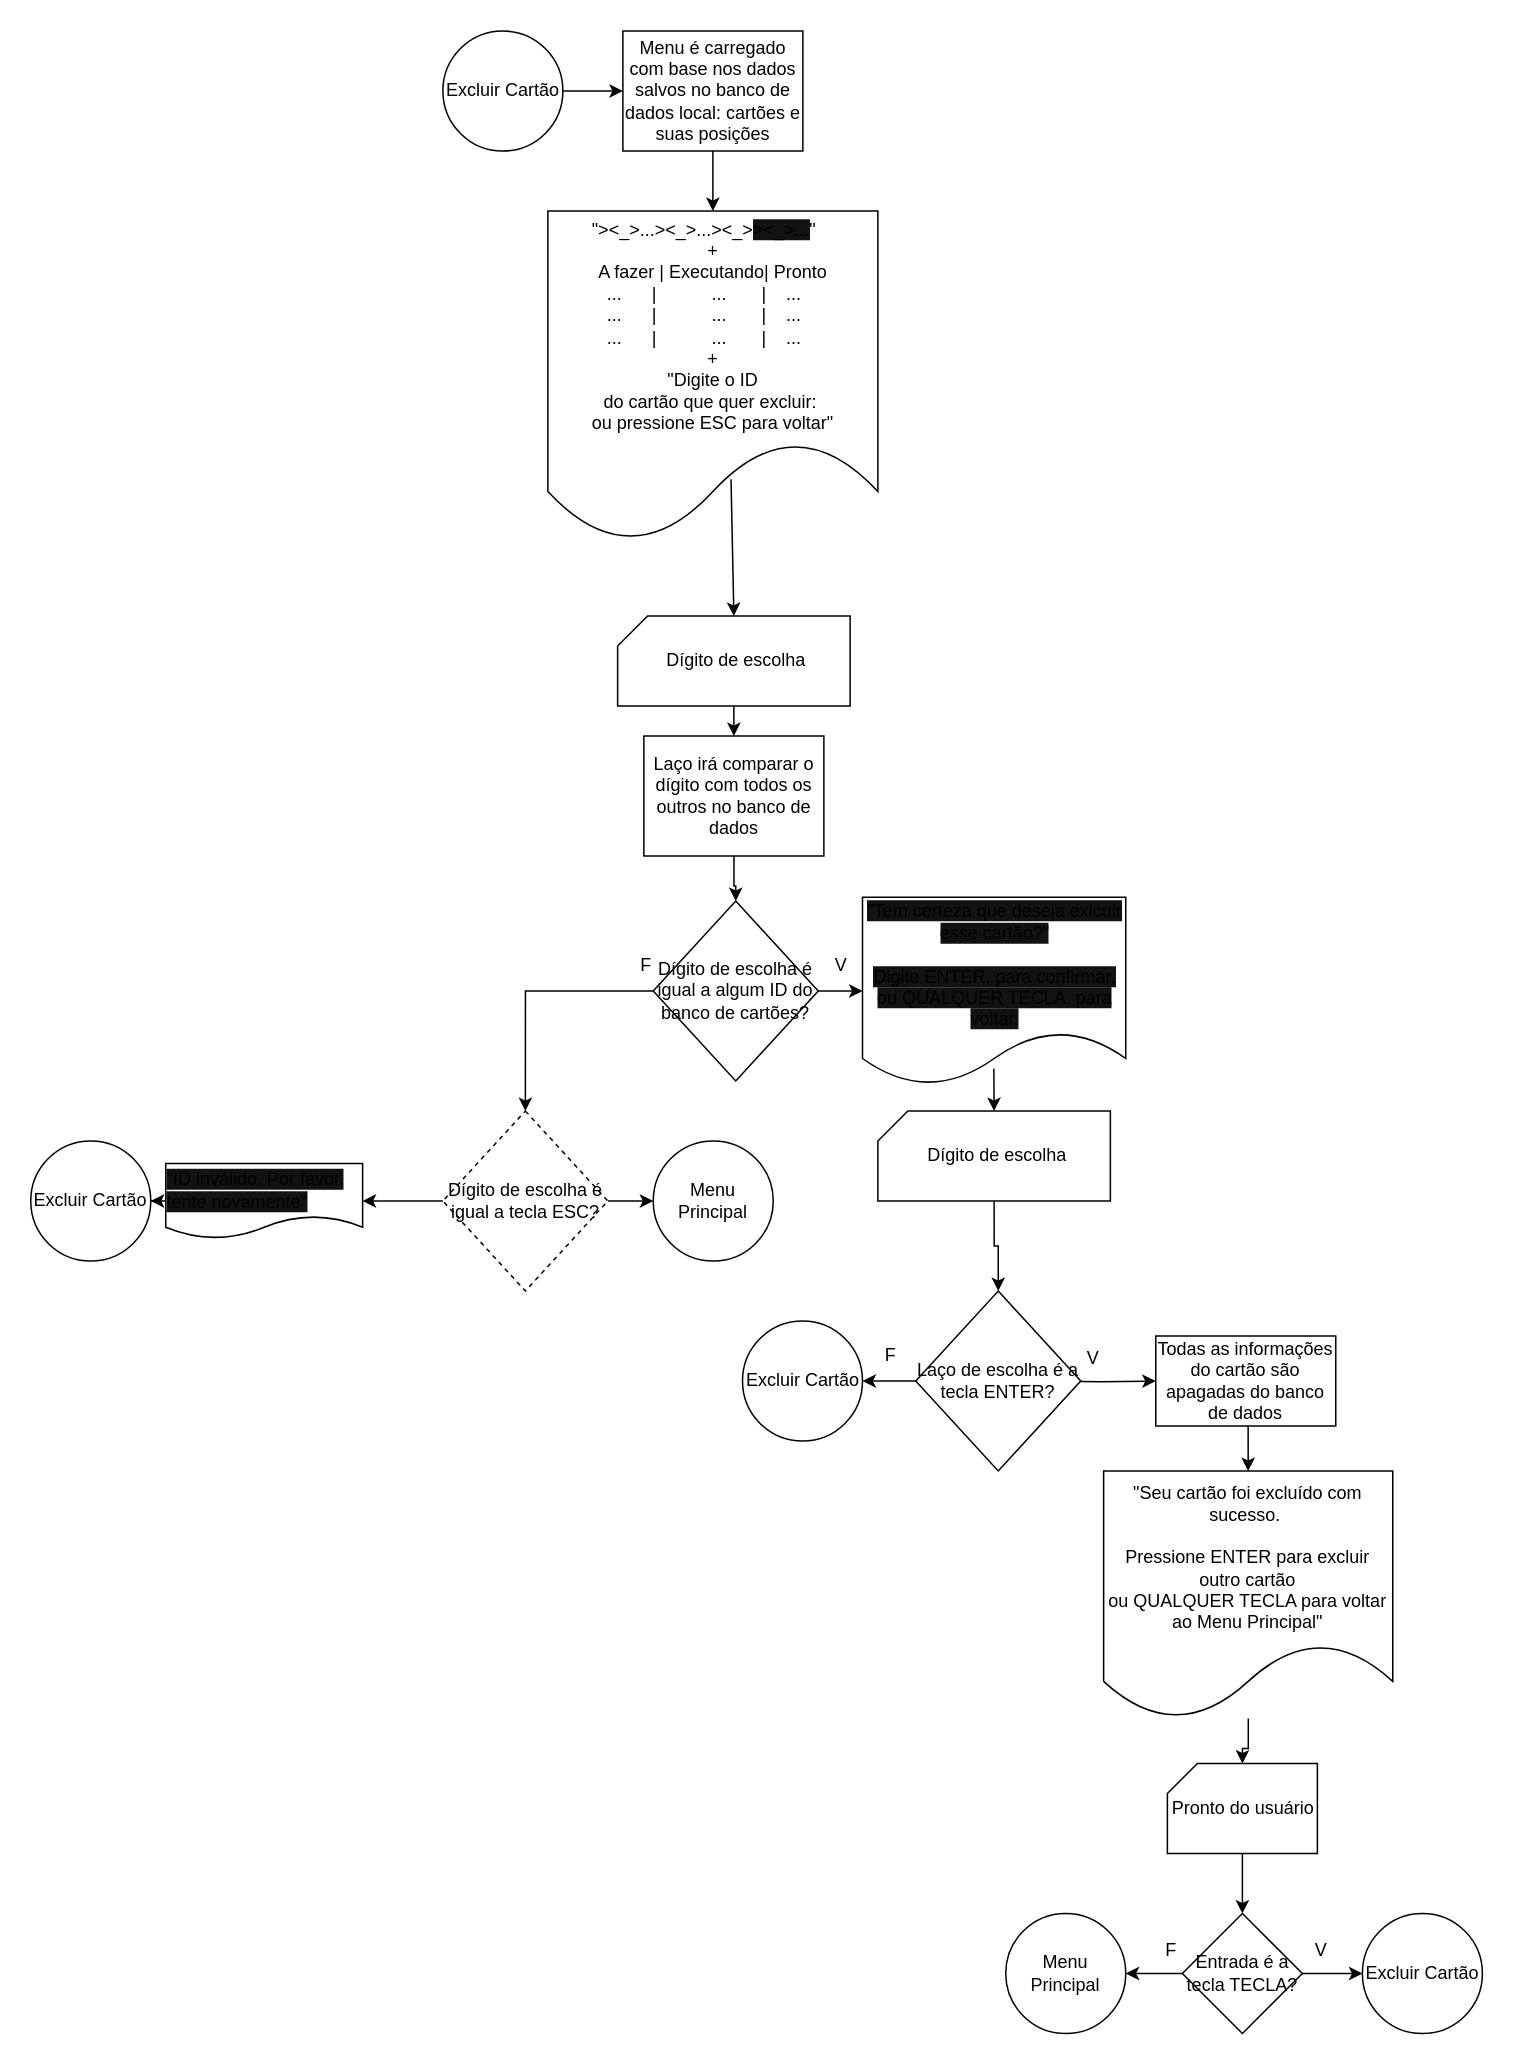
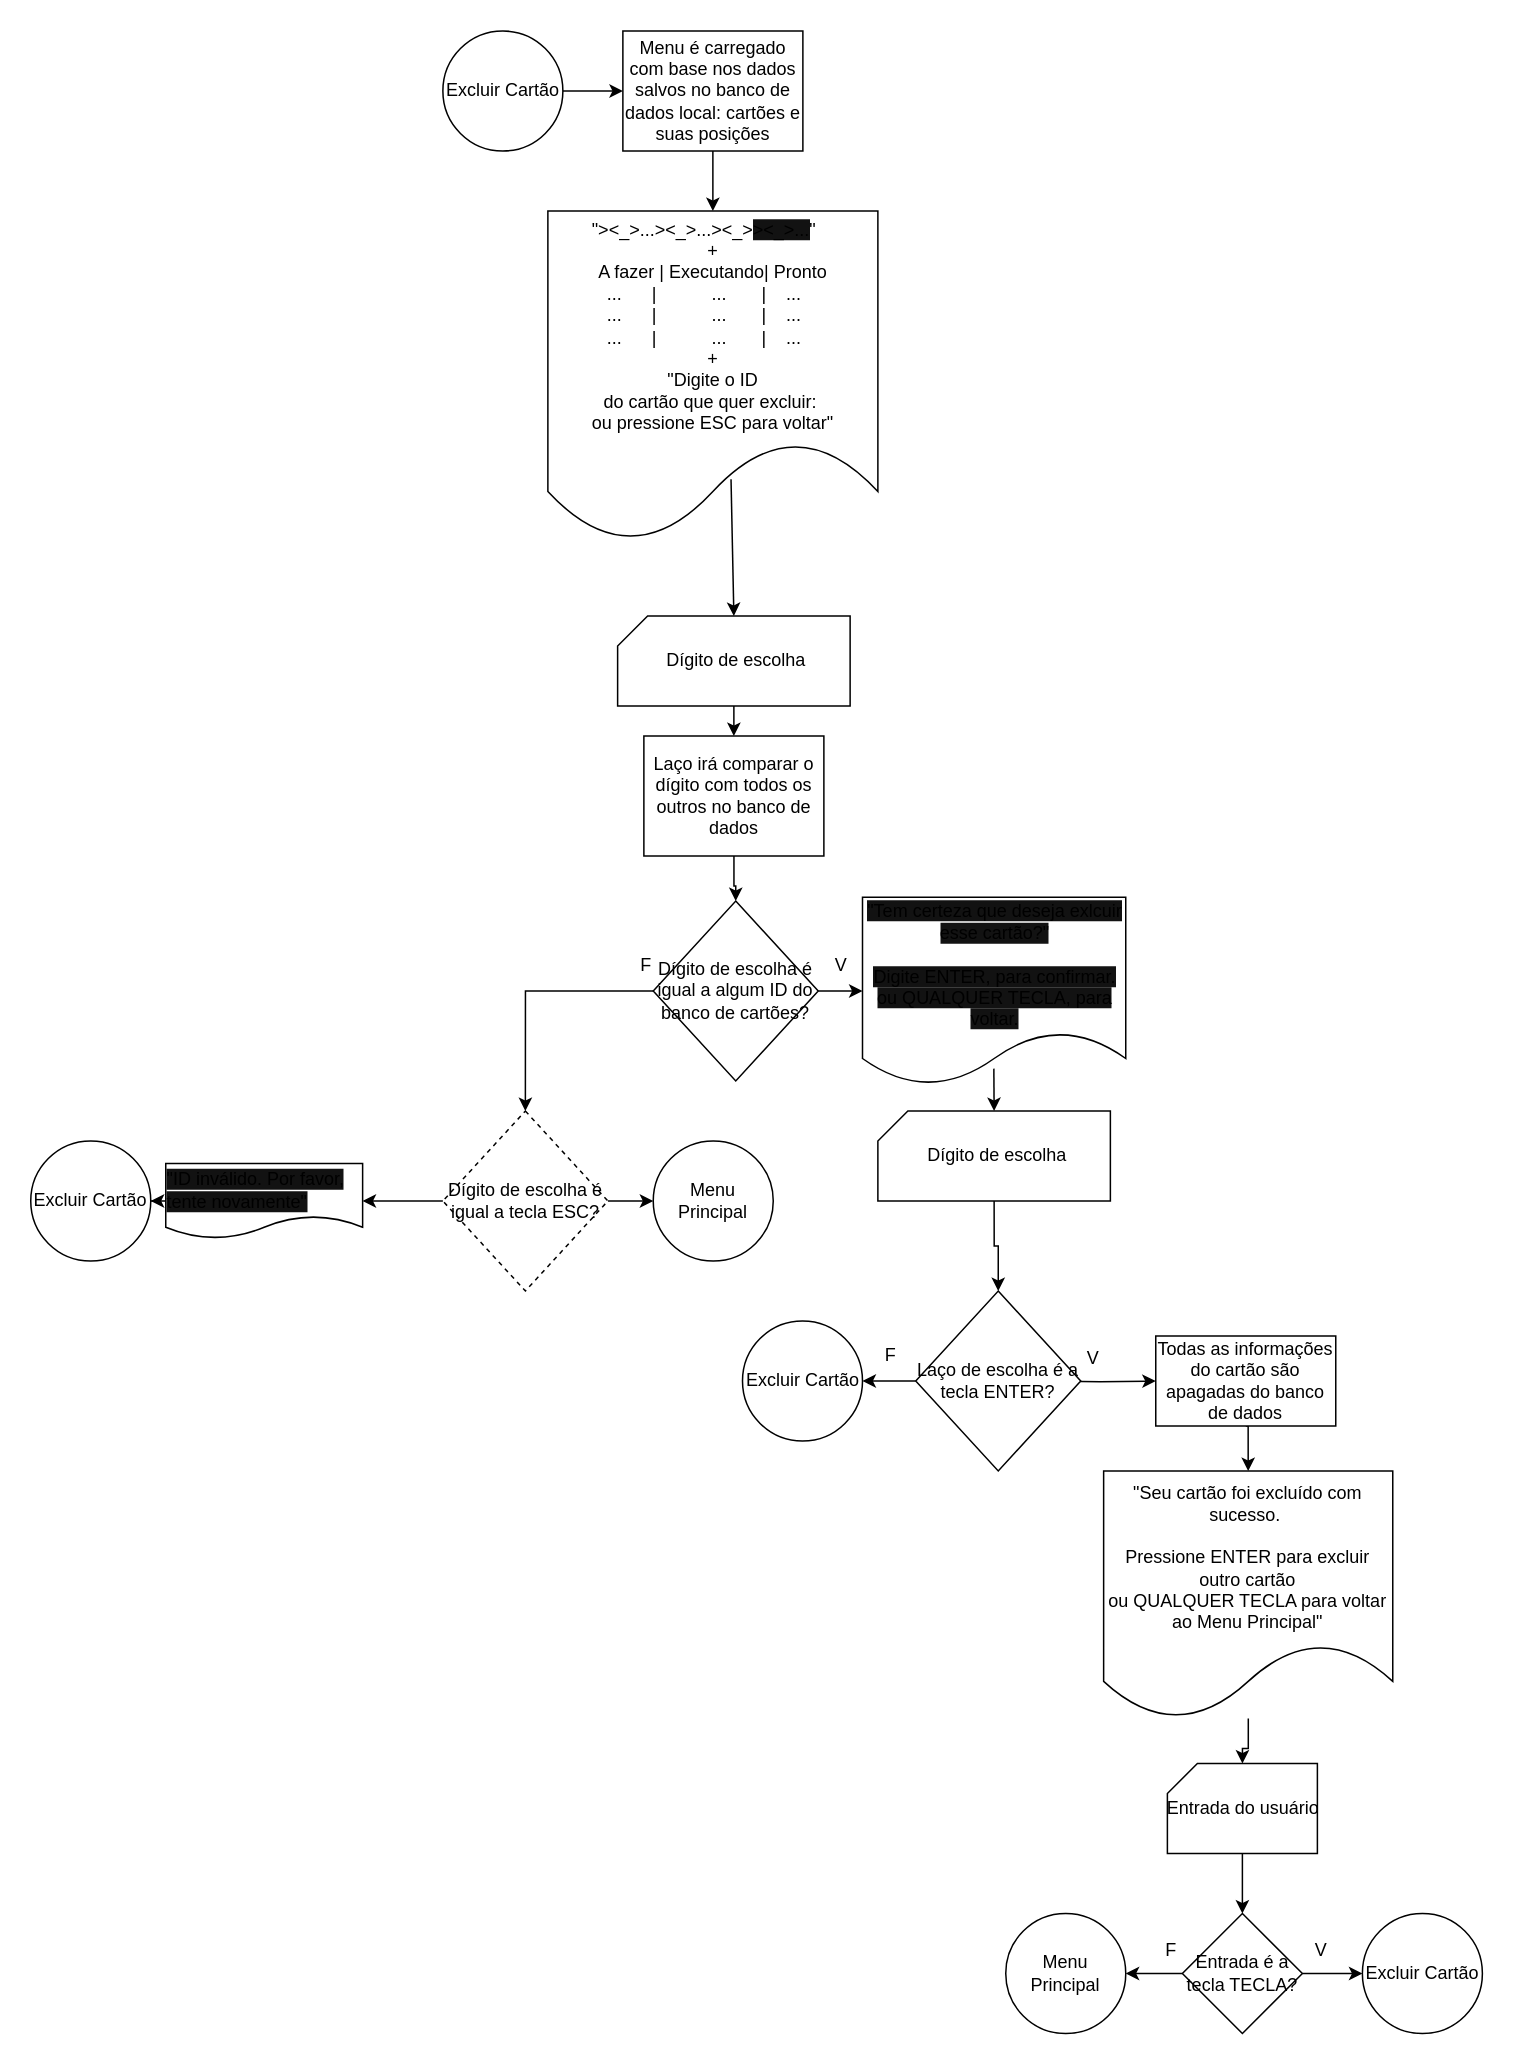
(1244, 1808) -> (1244, 1808)
